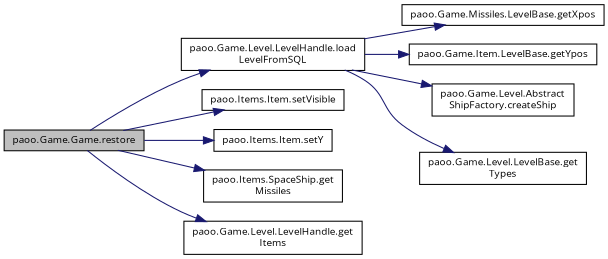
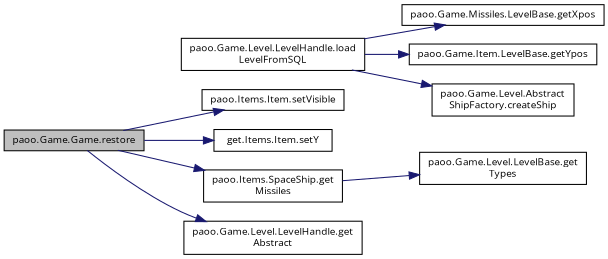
(143, 99) -> none
(390, 113) -> (376, 178)
(273, 140) -> (273, 140)
(273, 238) -> (273, 238)
